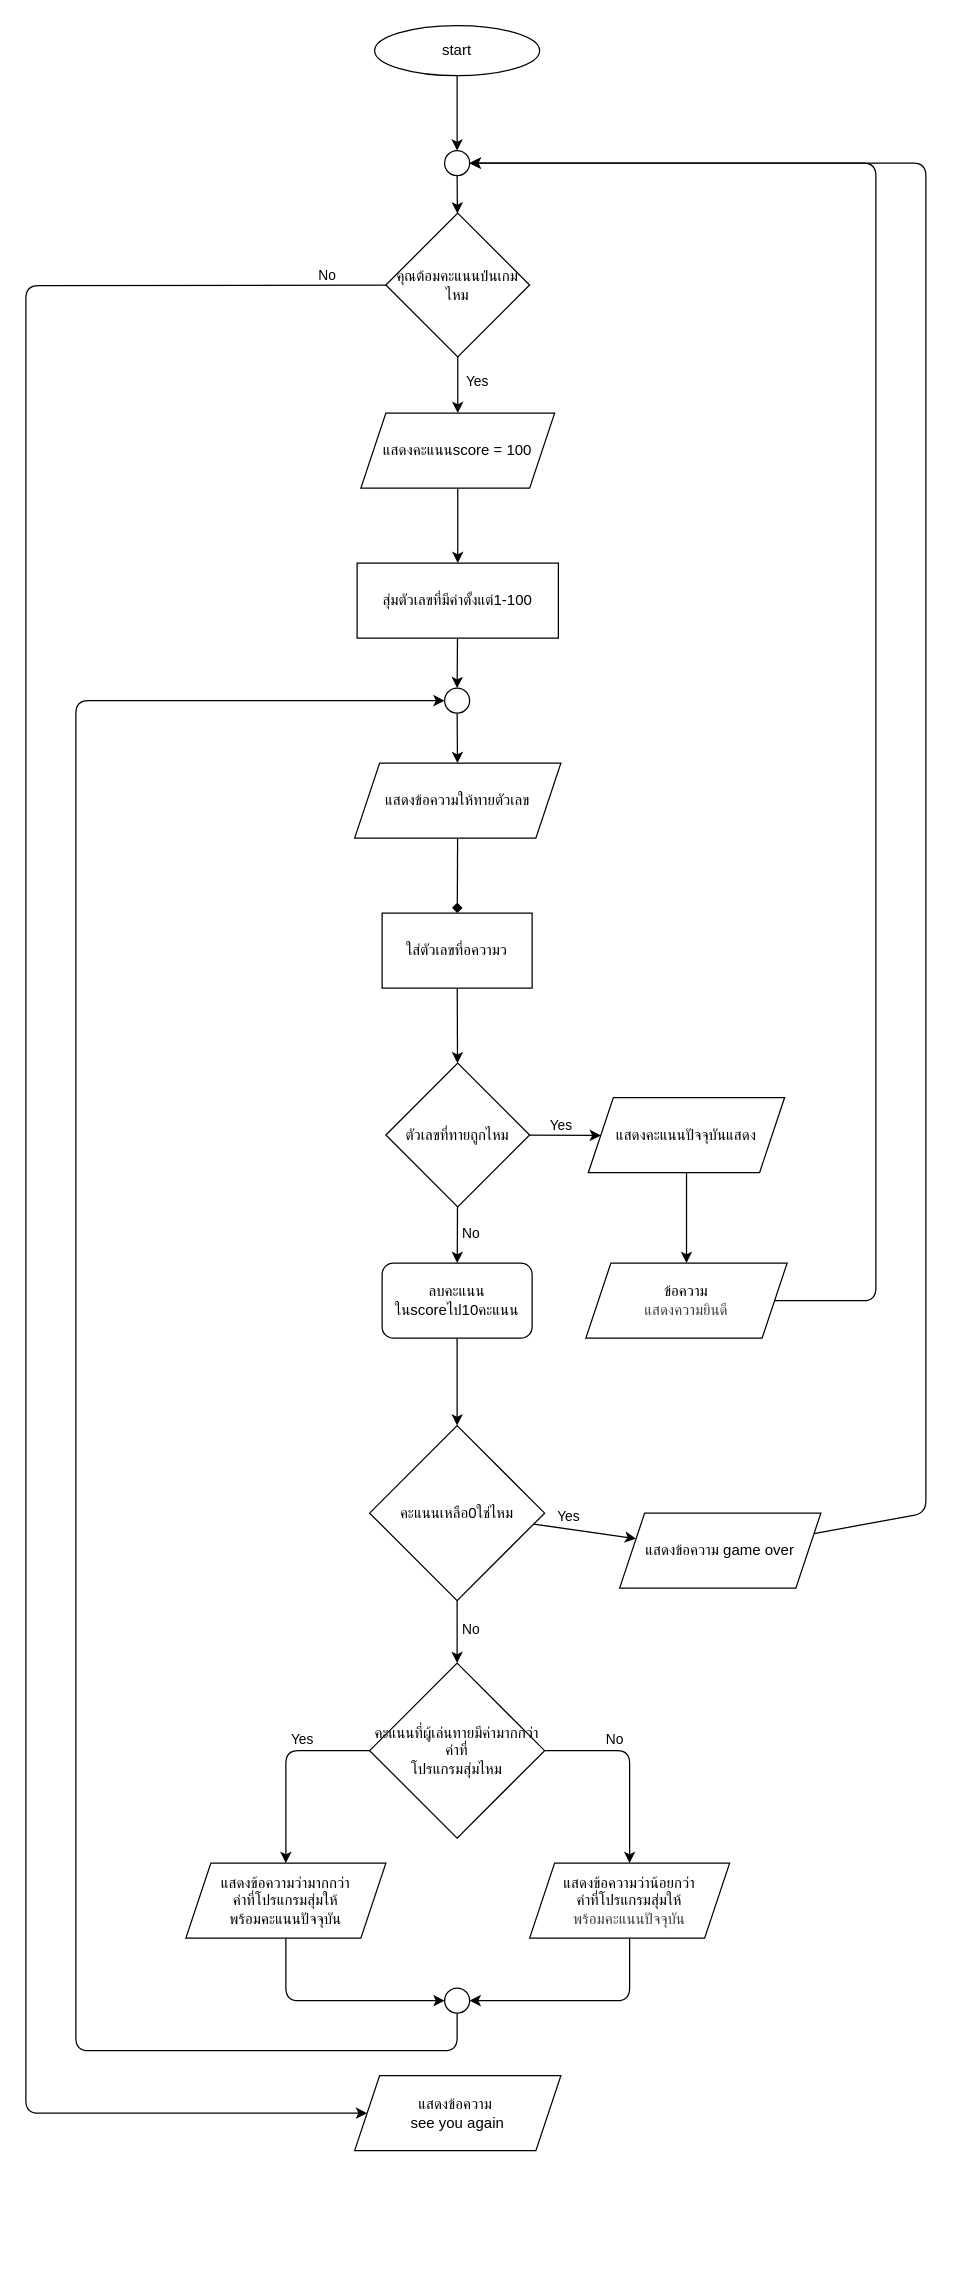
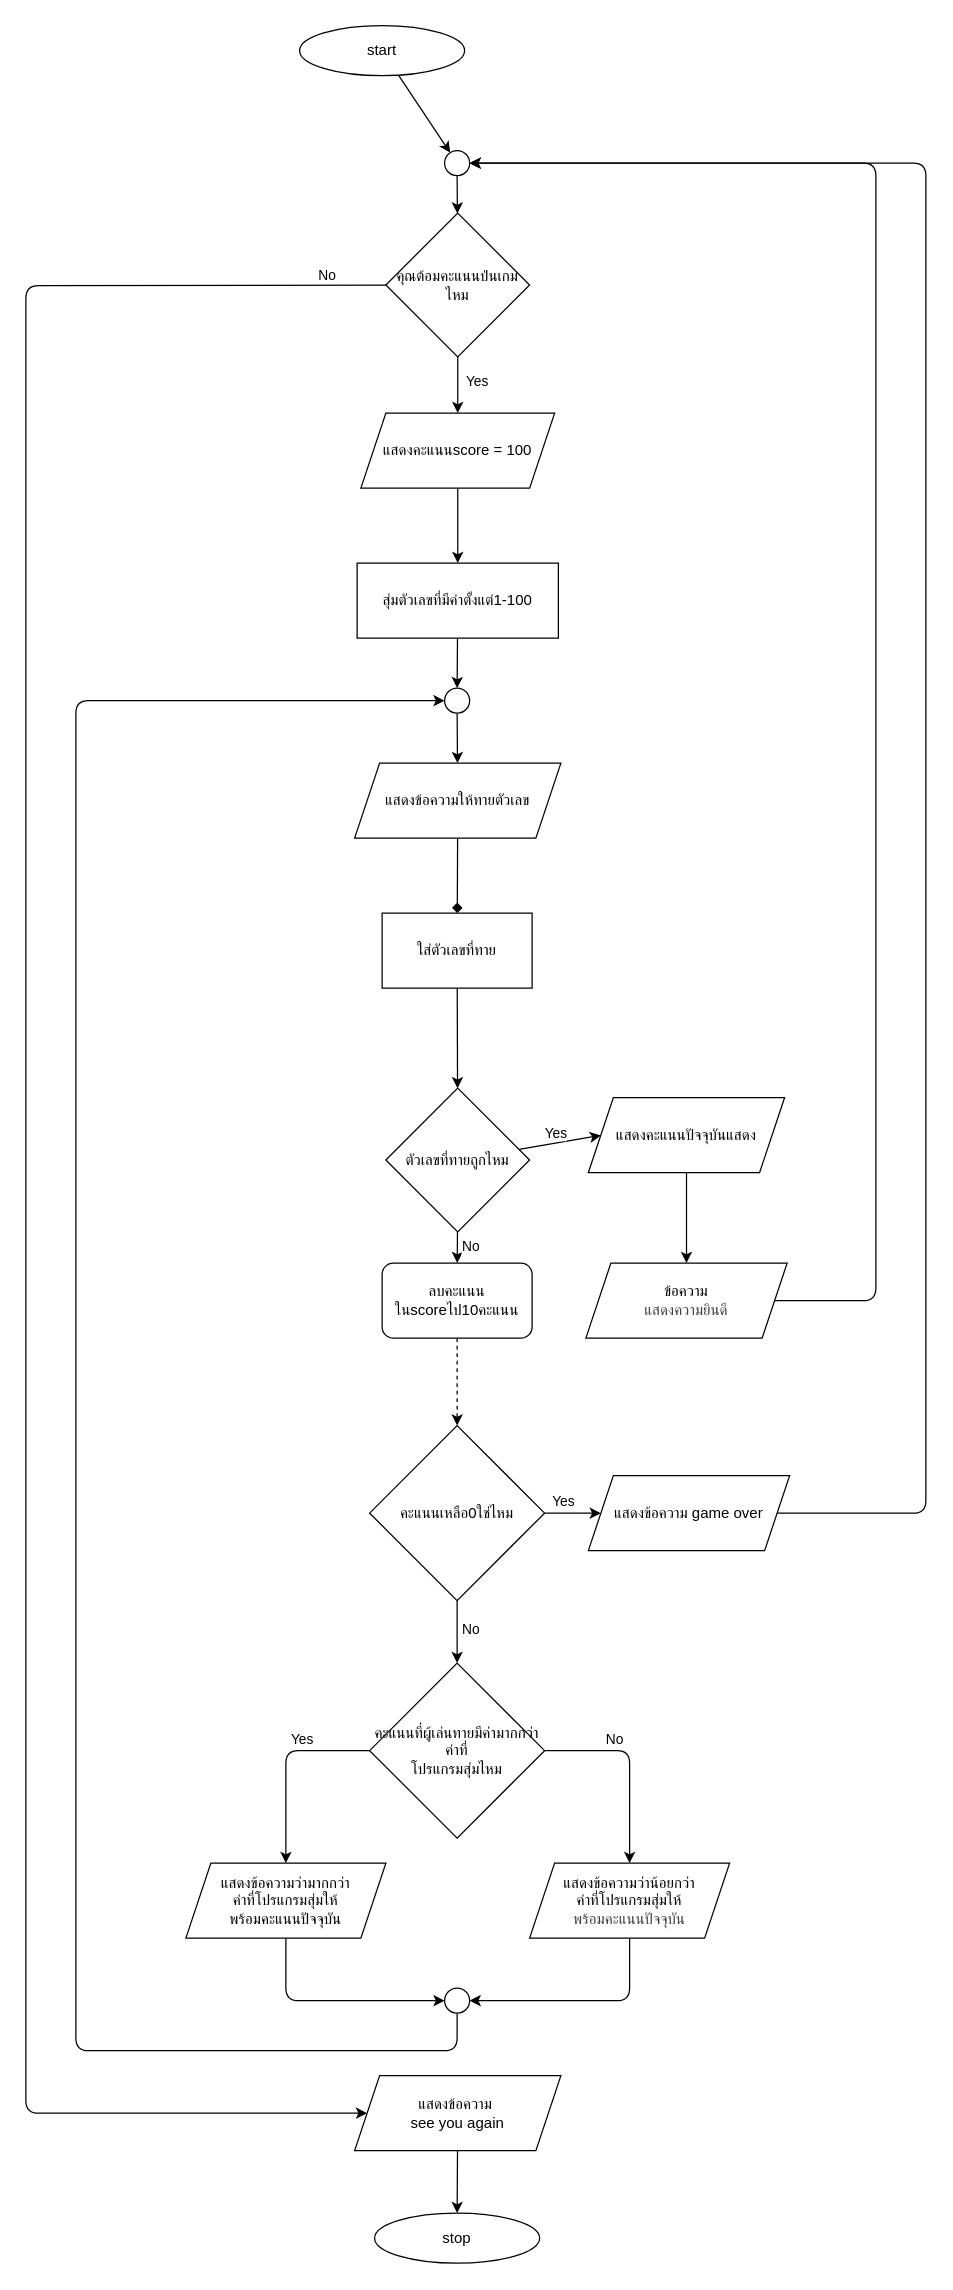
(457, 51) -> (382, 51)
(457, 951) -> (457, 951)
(458, 1135) -> (458, 1160)
(457, 1376) -> (457, 1376)
(720, 1551) -> (689, 1513)
none -> (457, 2178)
none -> (457, 2238)
